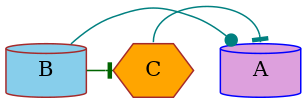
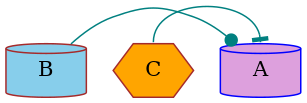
(96, 70) -> none
